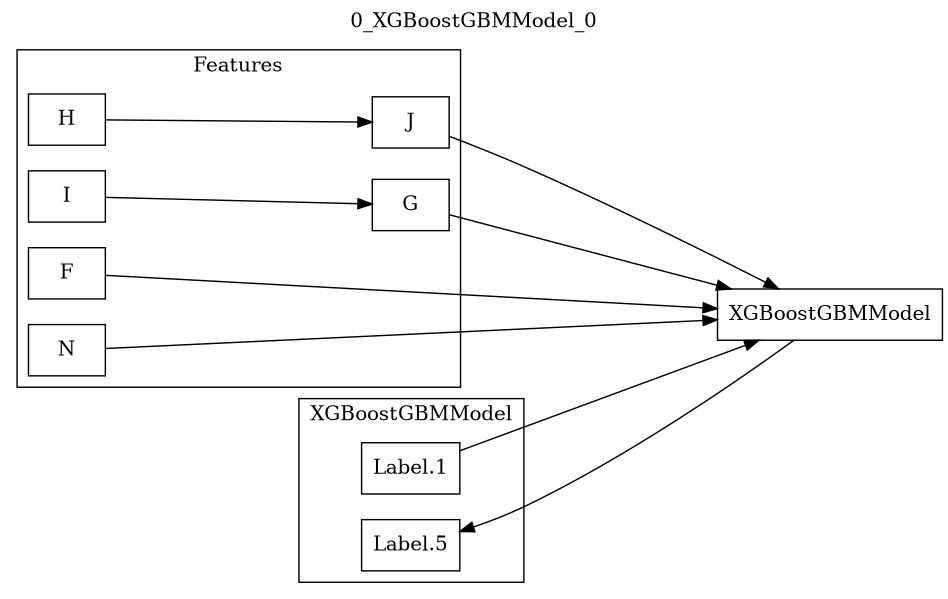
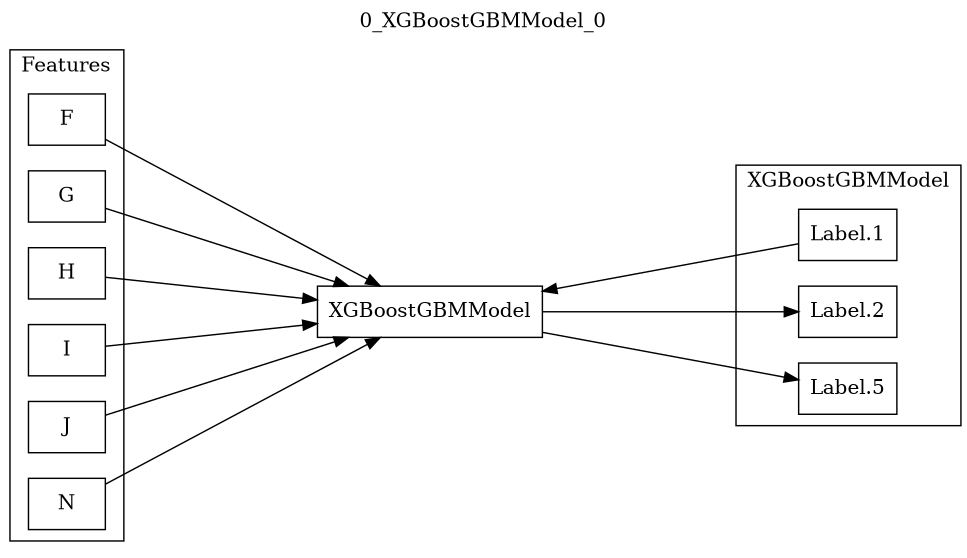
(232, 121) -> (204, 288)
(232, 201) -> (204, 336)
none -> (848, 312)
